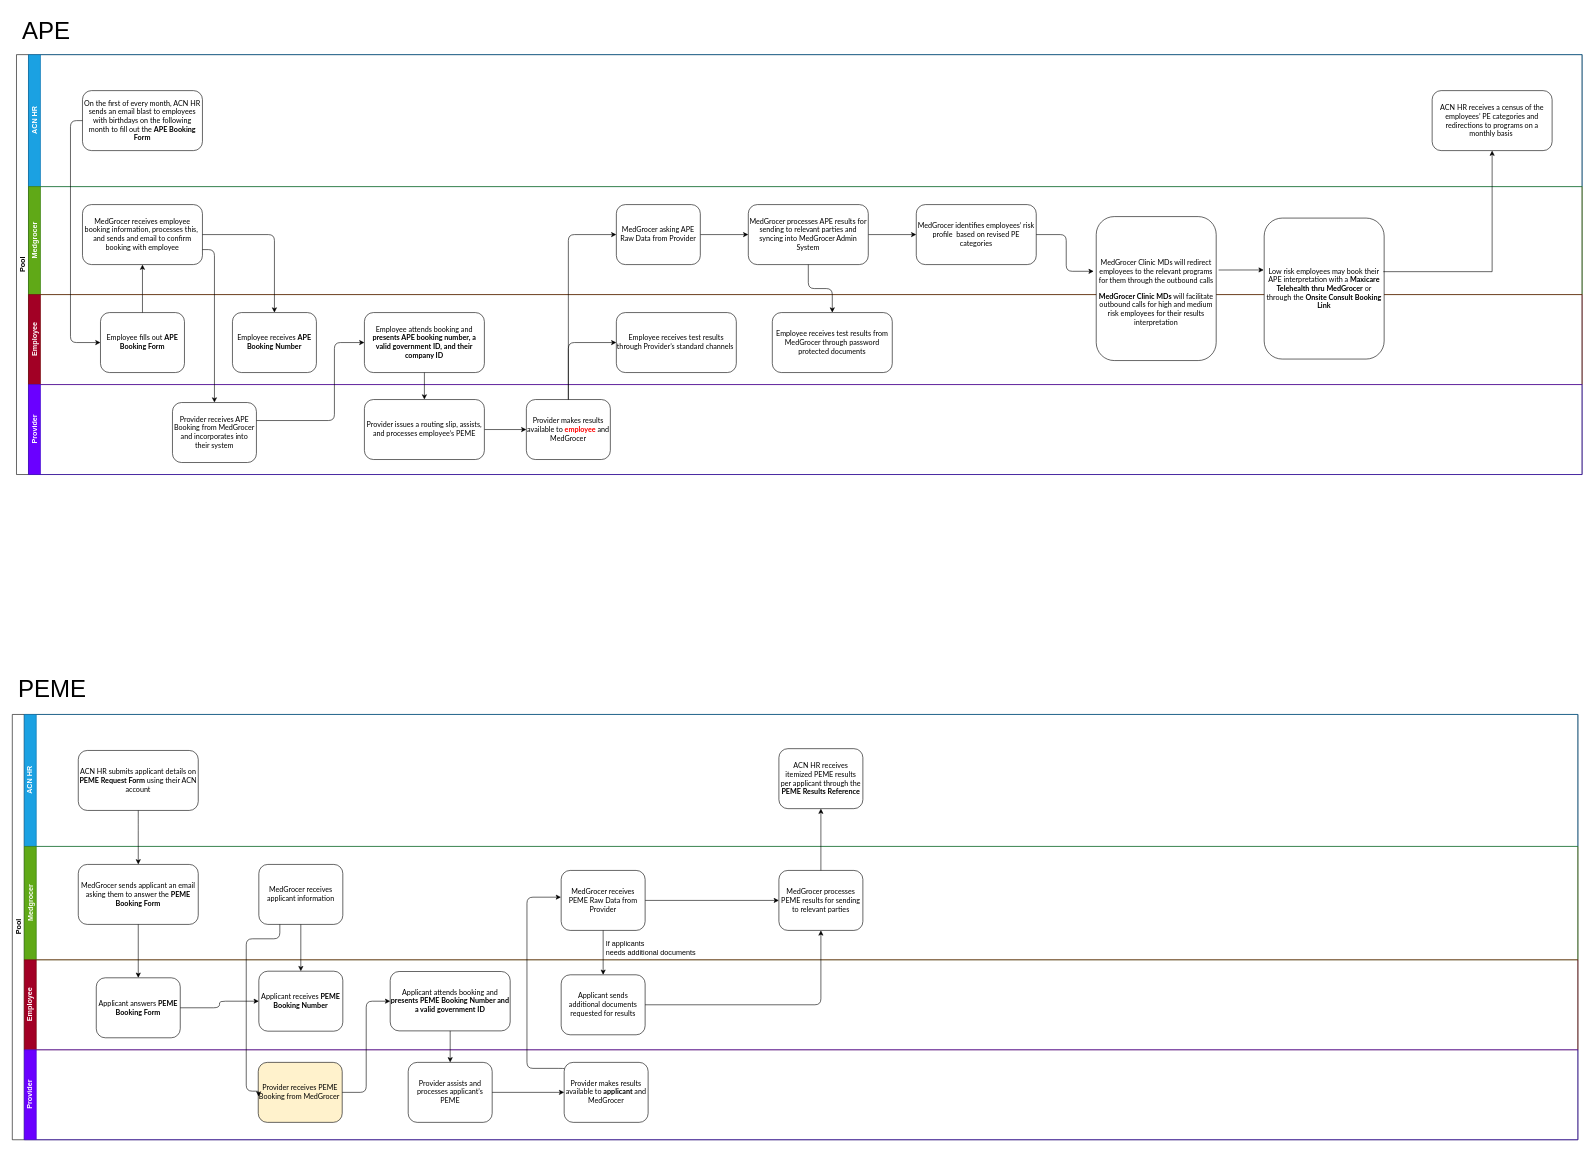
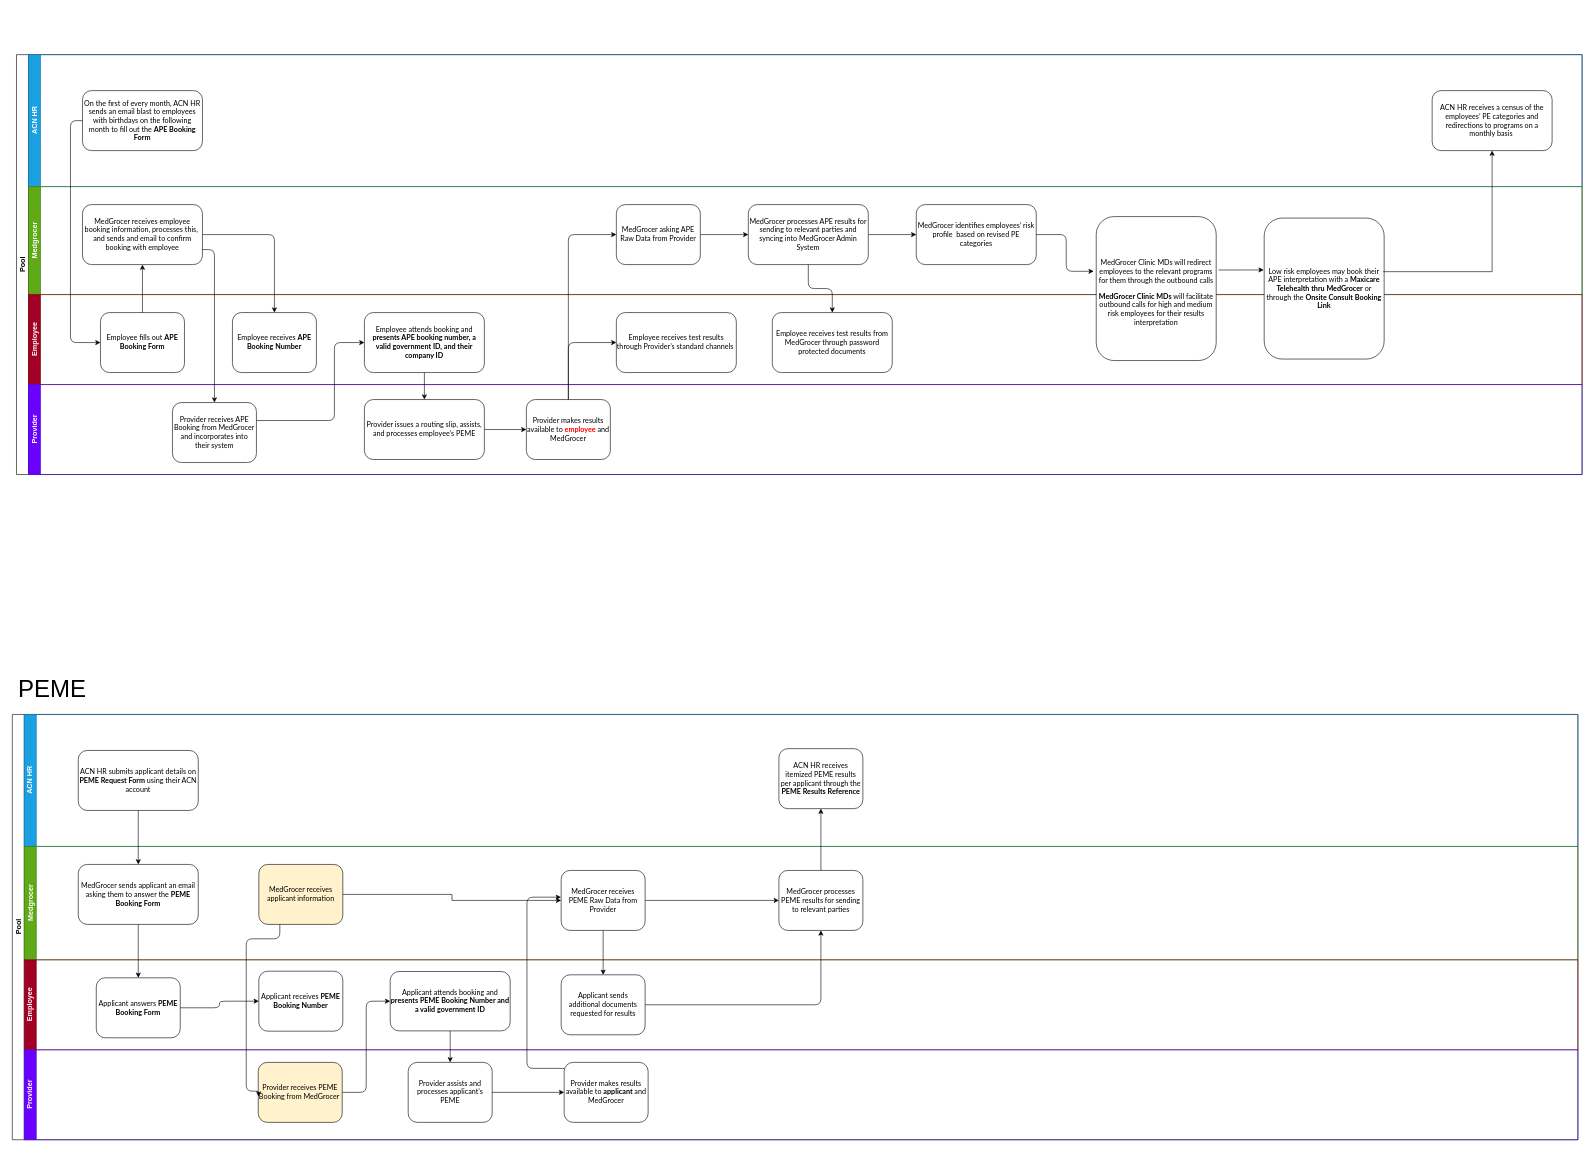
(46, 30) -> none
(301, 894) -> (301, 894)
(655, 947) -> none
(301, 965) -> (452, 895)
